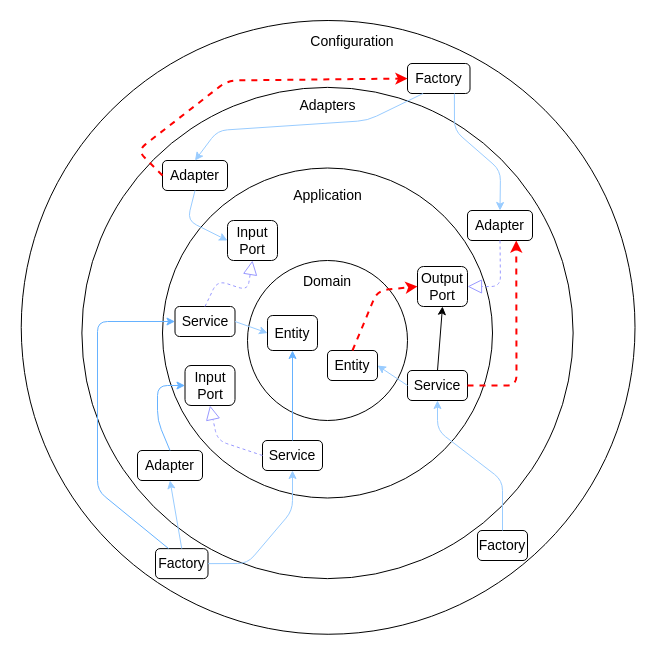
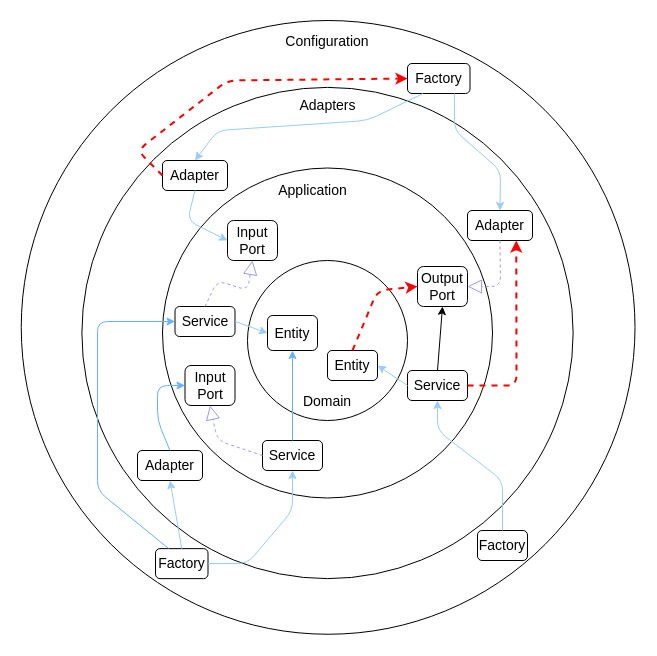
(353, 42) -> (328, 42)
(328, 196) -> (313, 191)
(328, 282) -> (328, 402)
